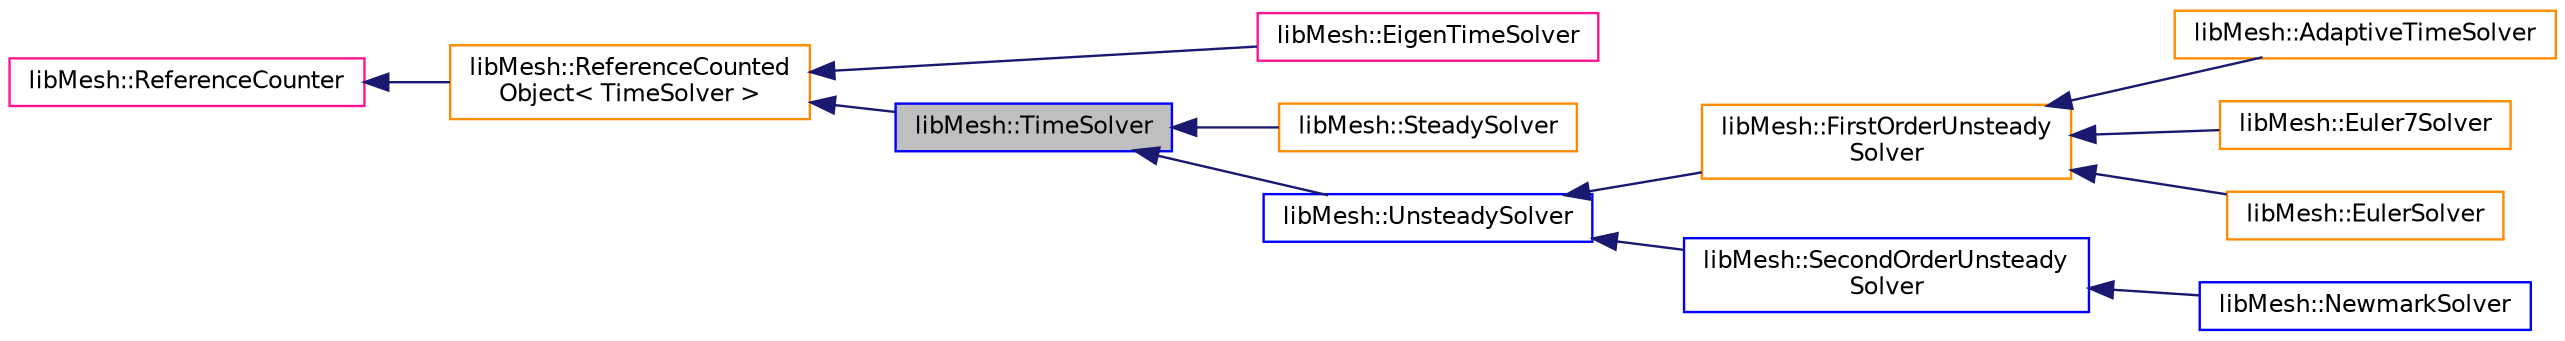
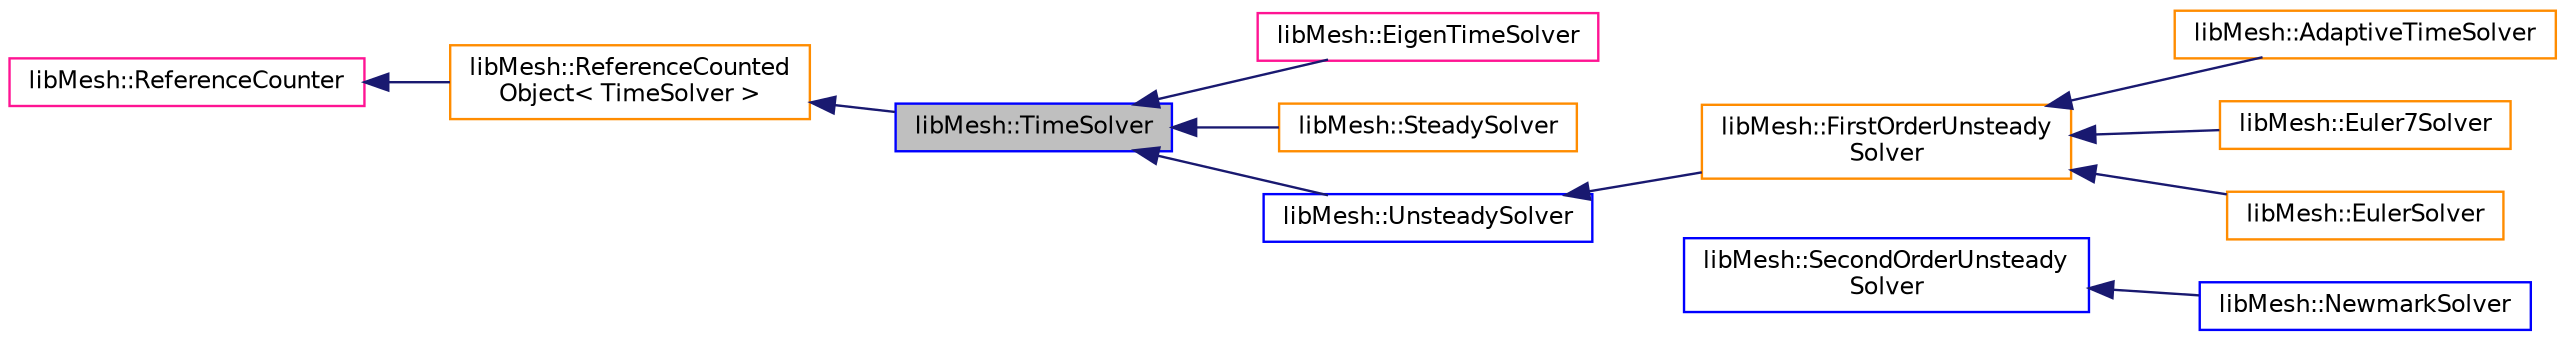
(1046, 59) -> (1243, 79)
(1650, 246) -> none
